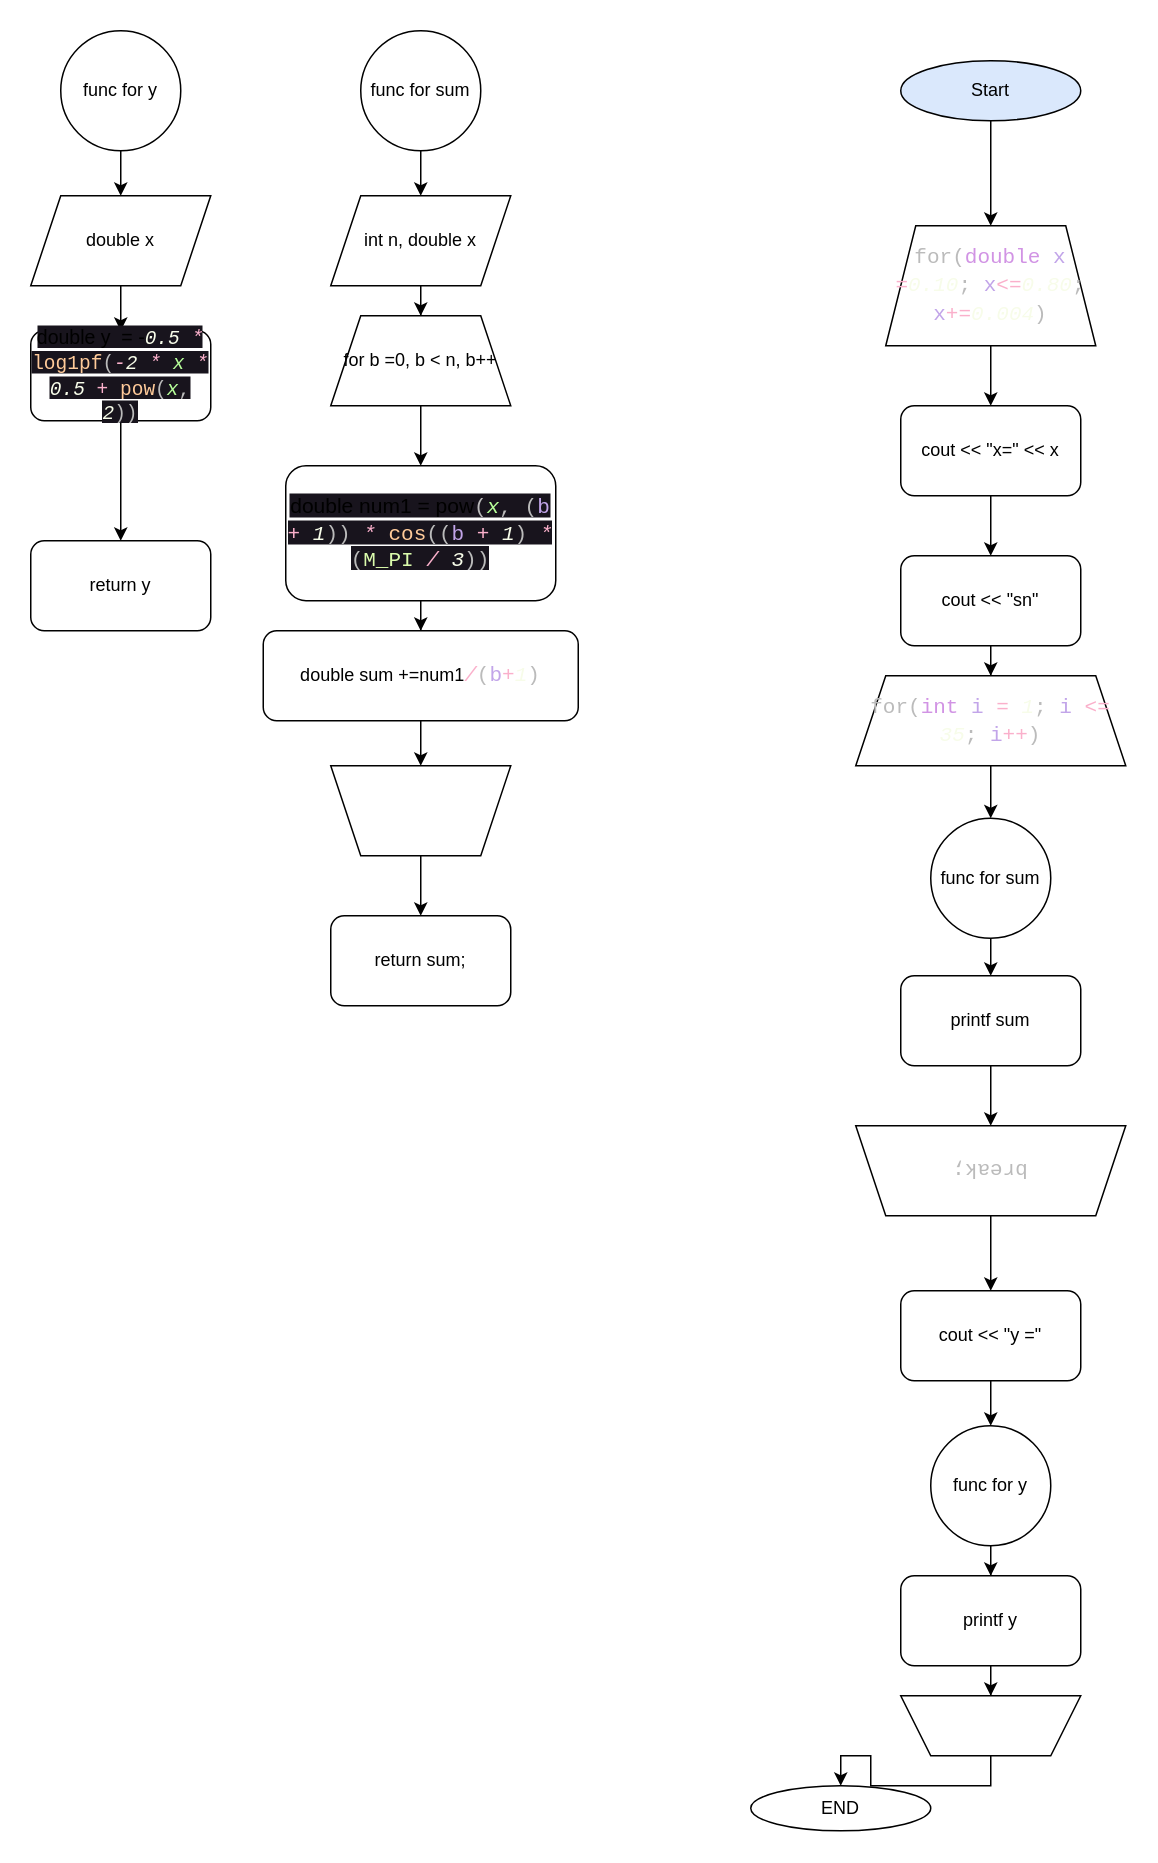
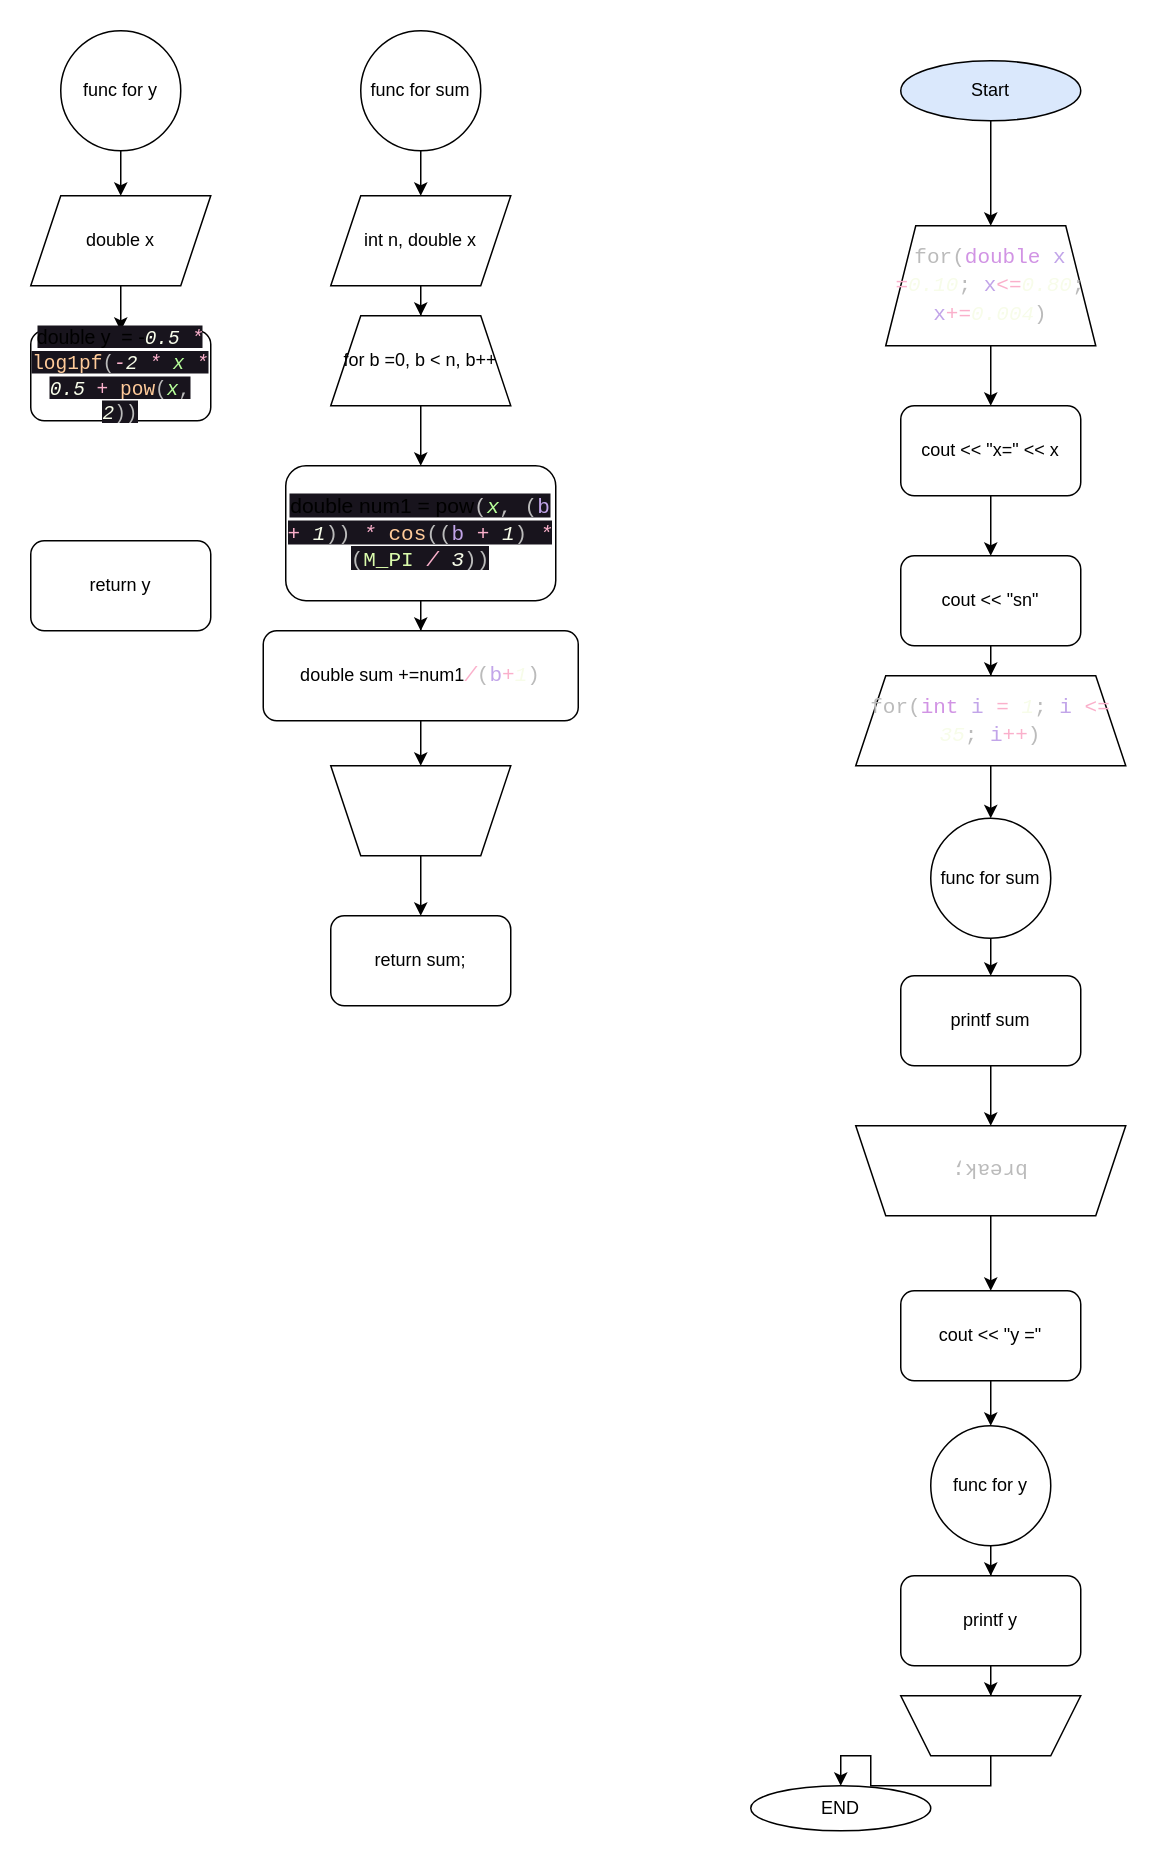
(121, 476) -> none
